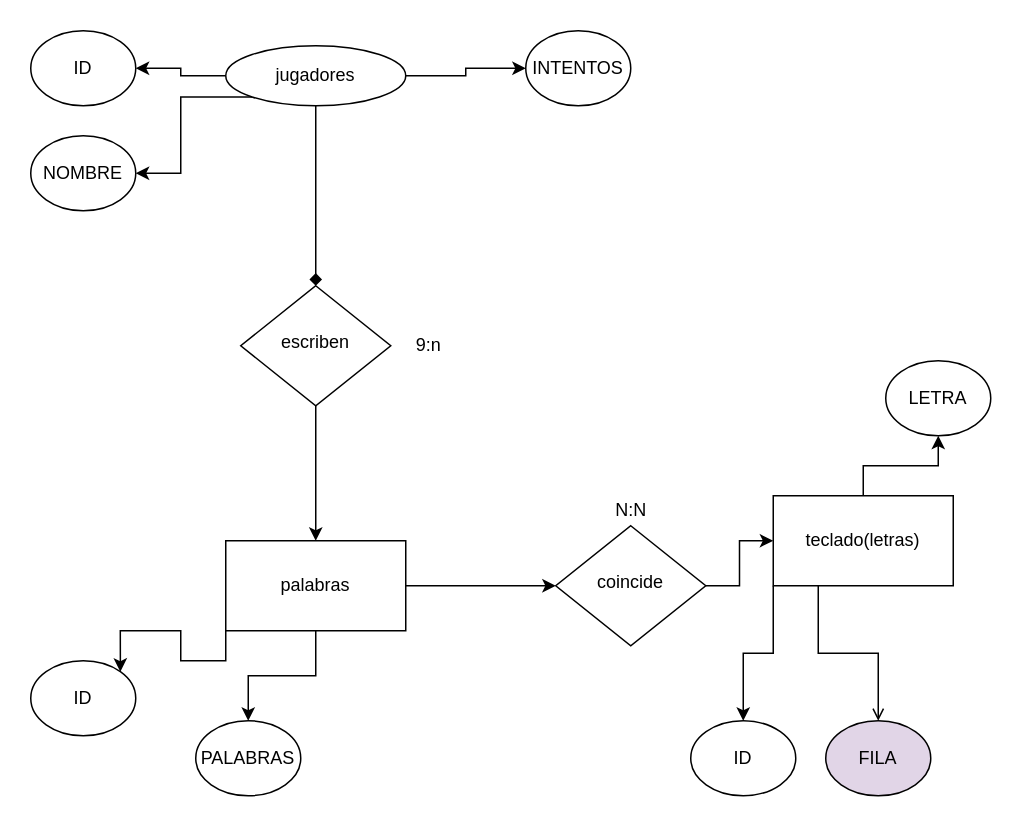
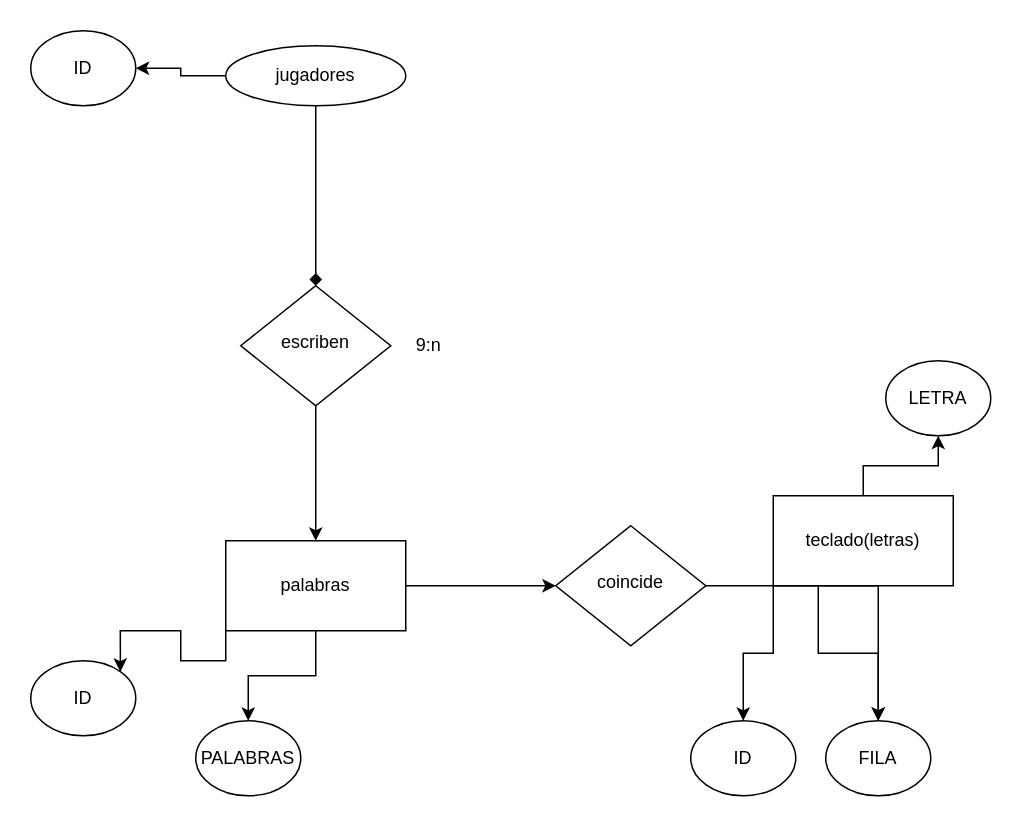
(578, 68) -> none
(464, 76) -> none
(181, 117) -> none
(83, 173) -> none
(631, 511) -> none
(740, 553) -> (878, 617)
(878, 714) -> (875, 653)
(878, 758) -> (878, 758)
